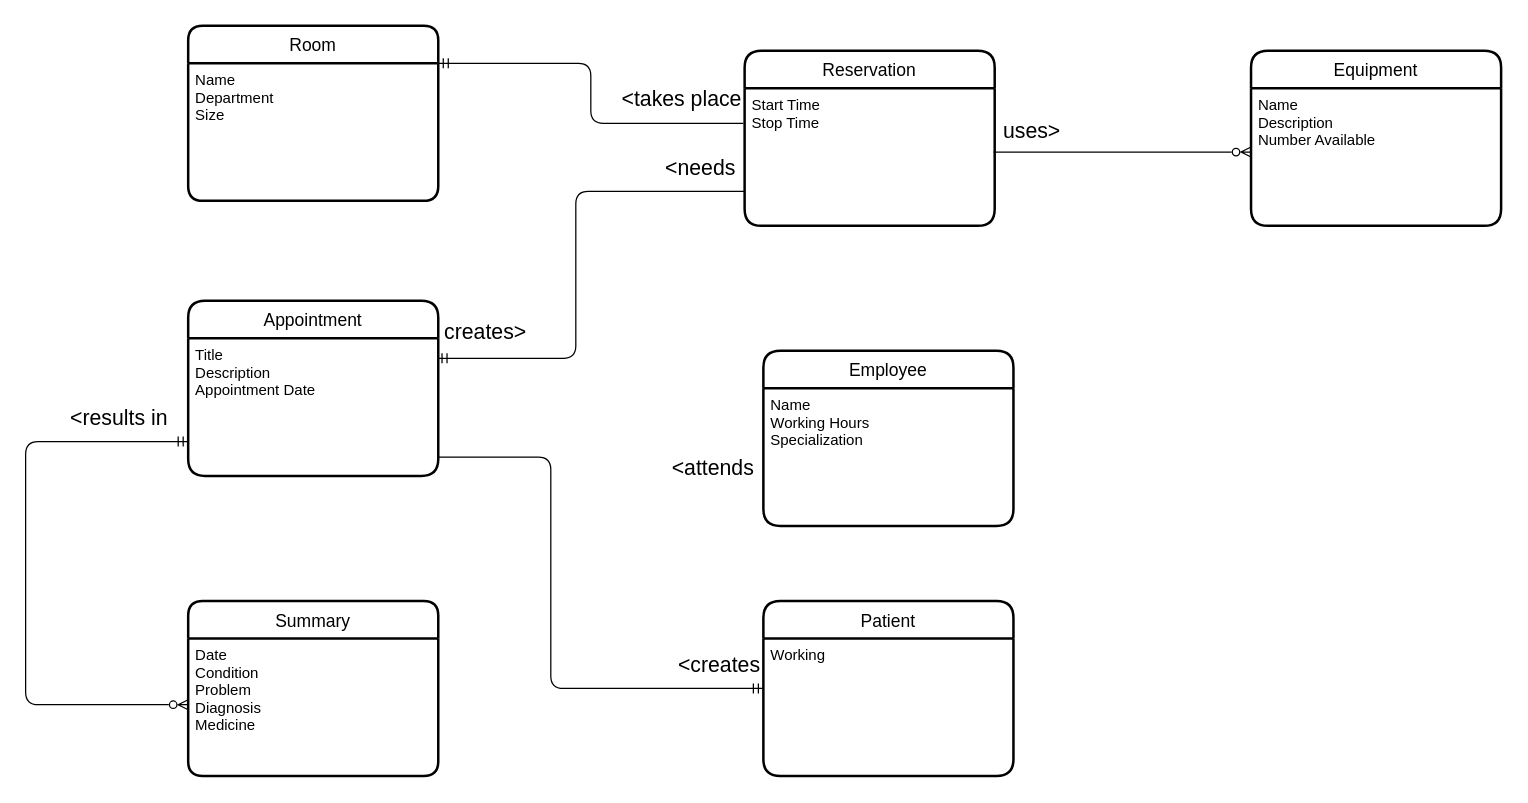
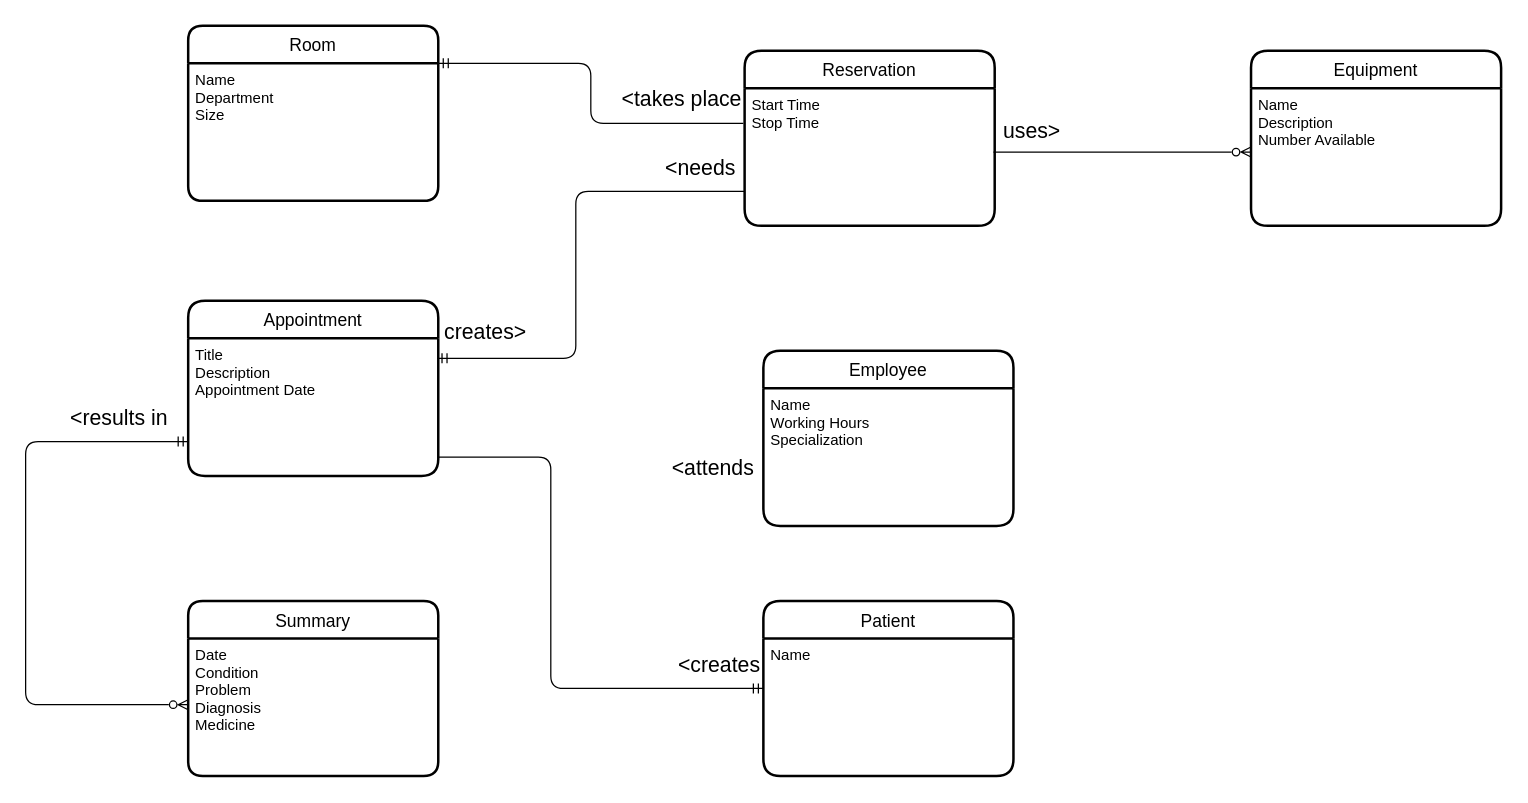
(797, 655) -> (787, 655)
